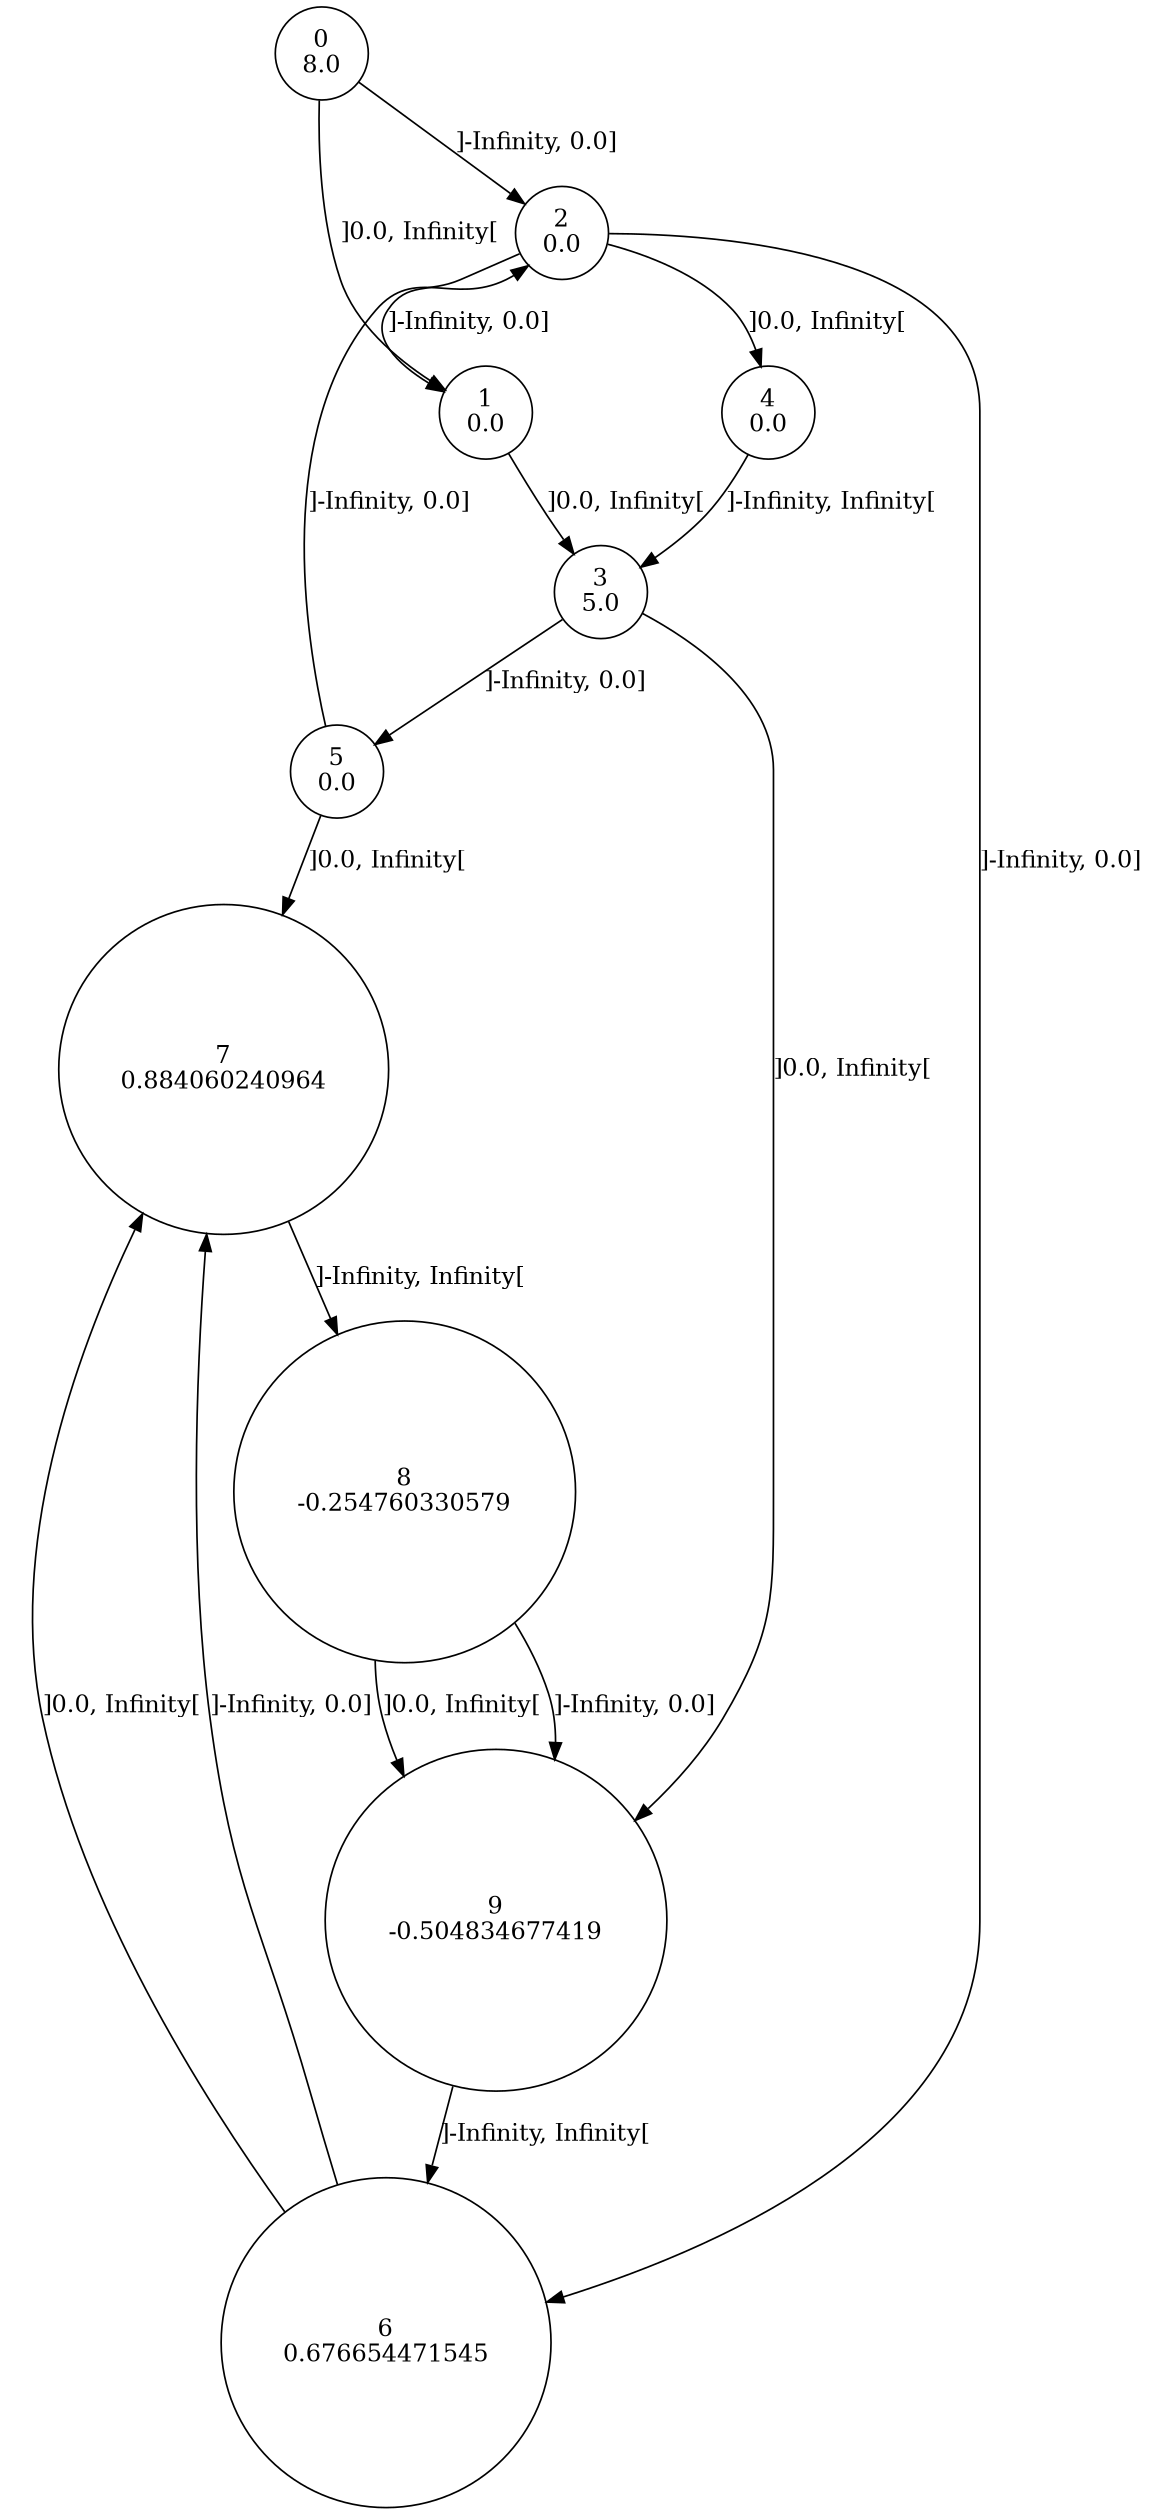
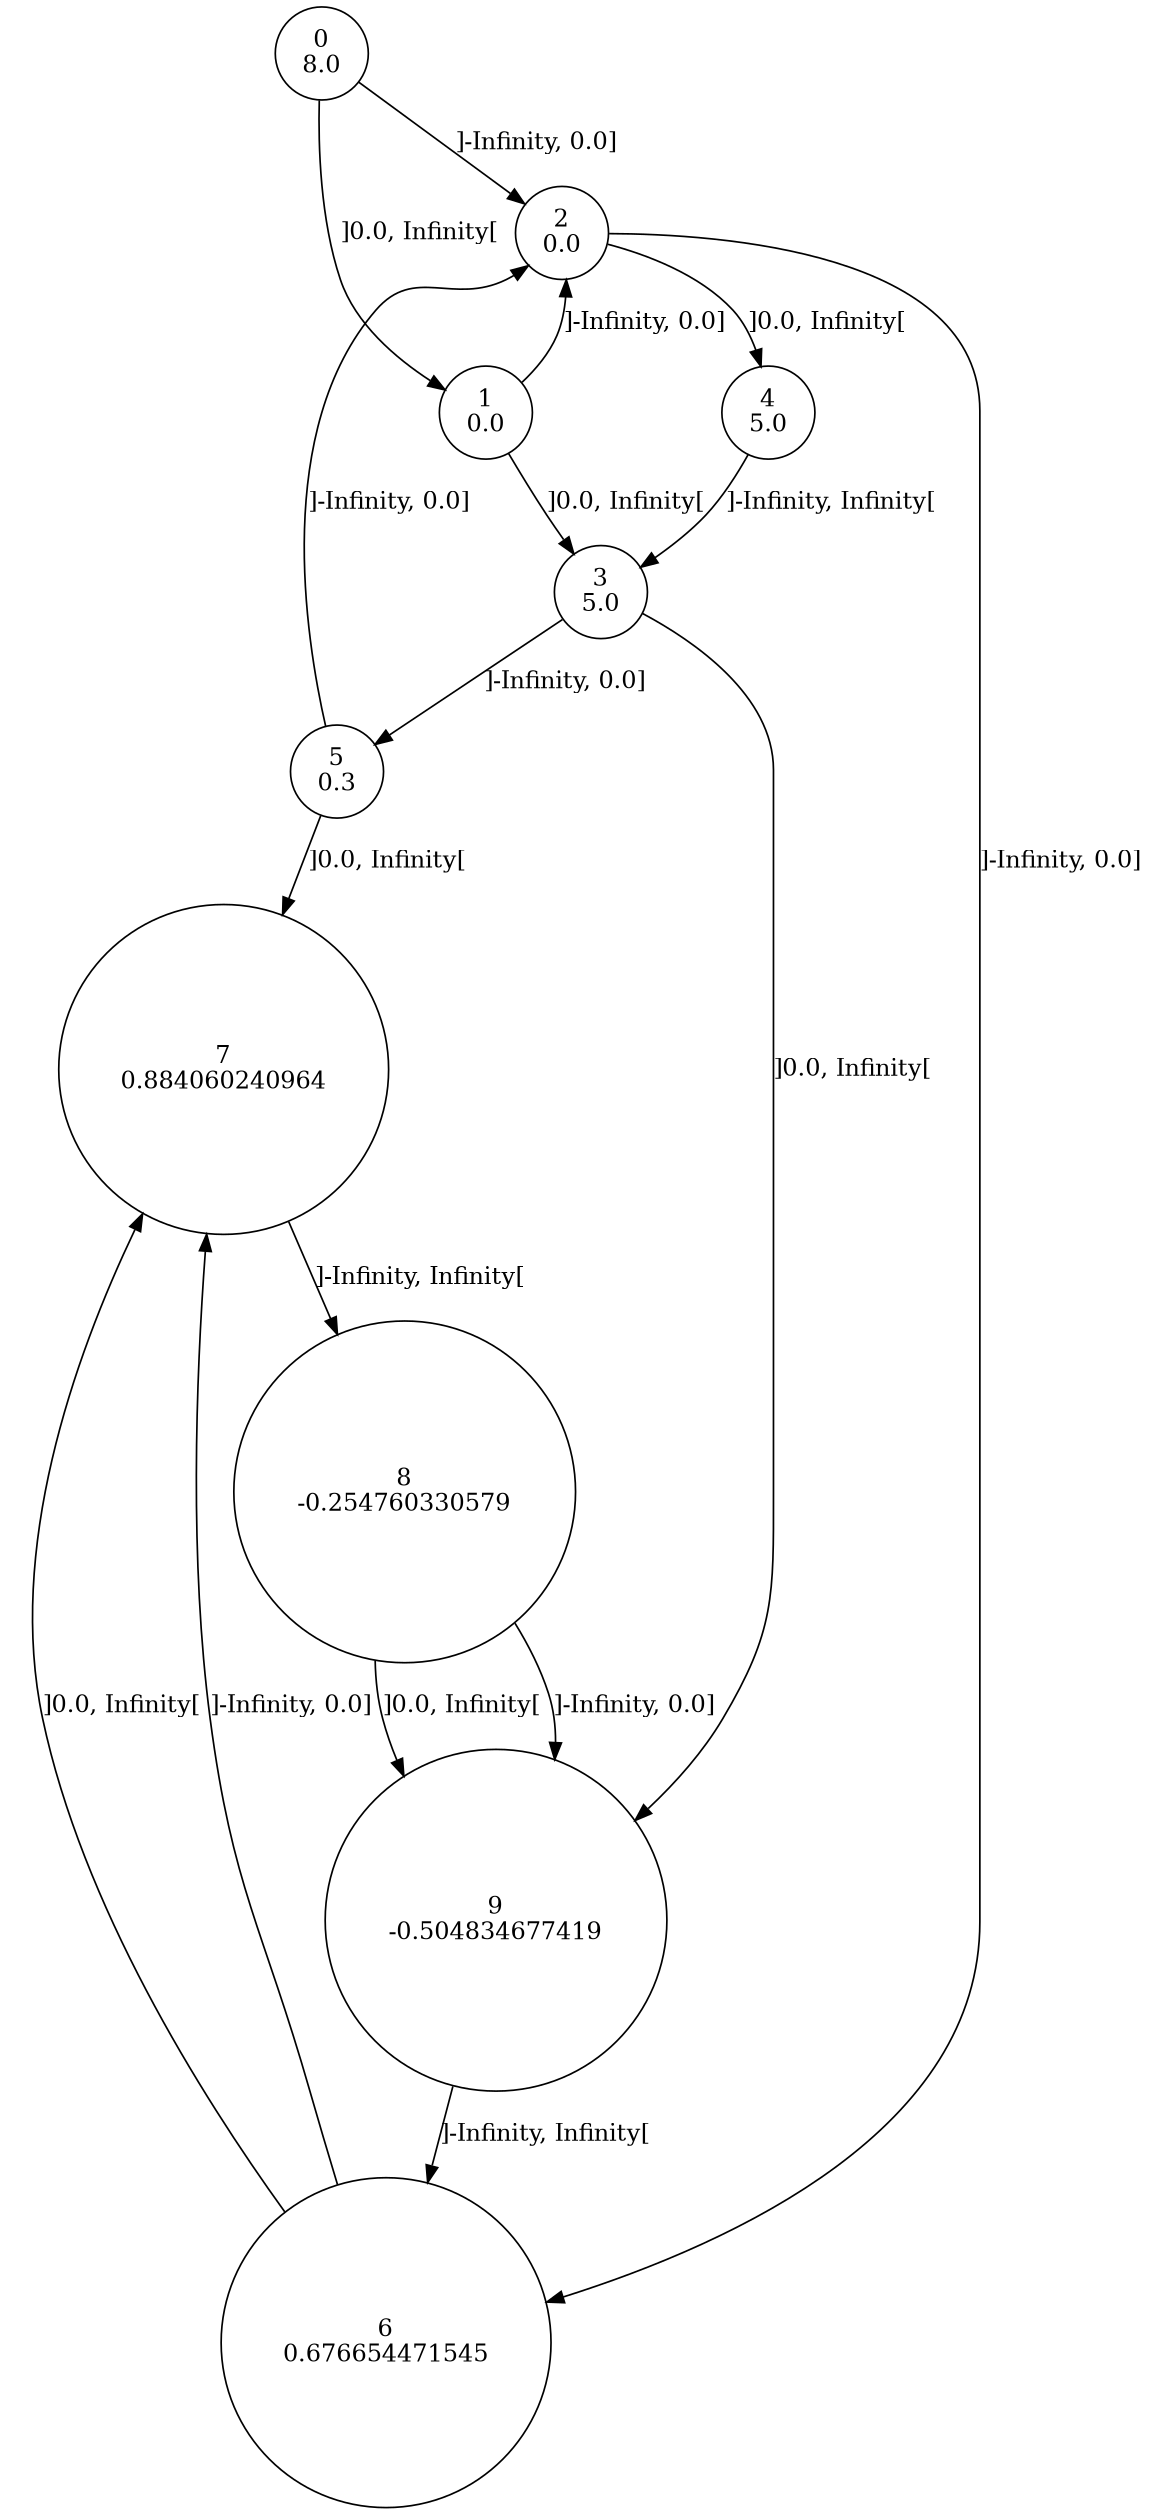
(384, 319) -> (553, 344)
(768, 413) -> (768, 413)
(337, 772) -> (337, 772)
